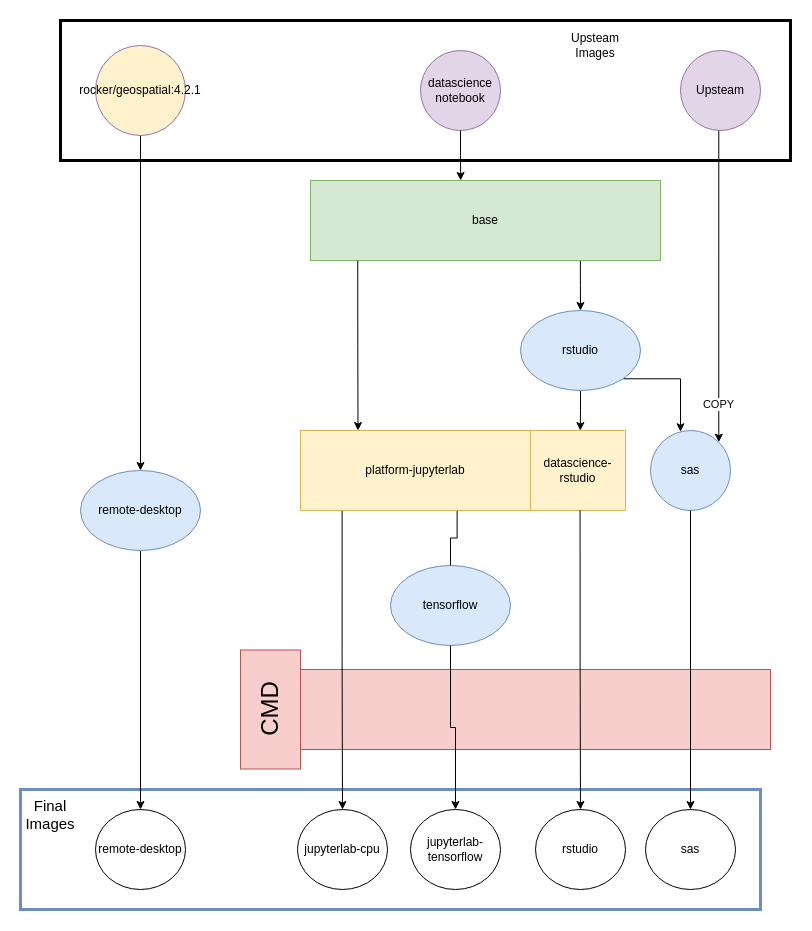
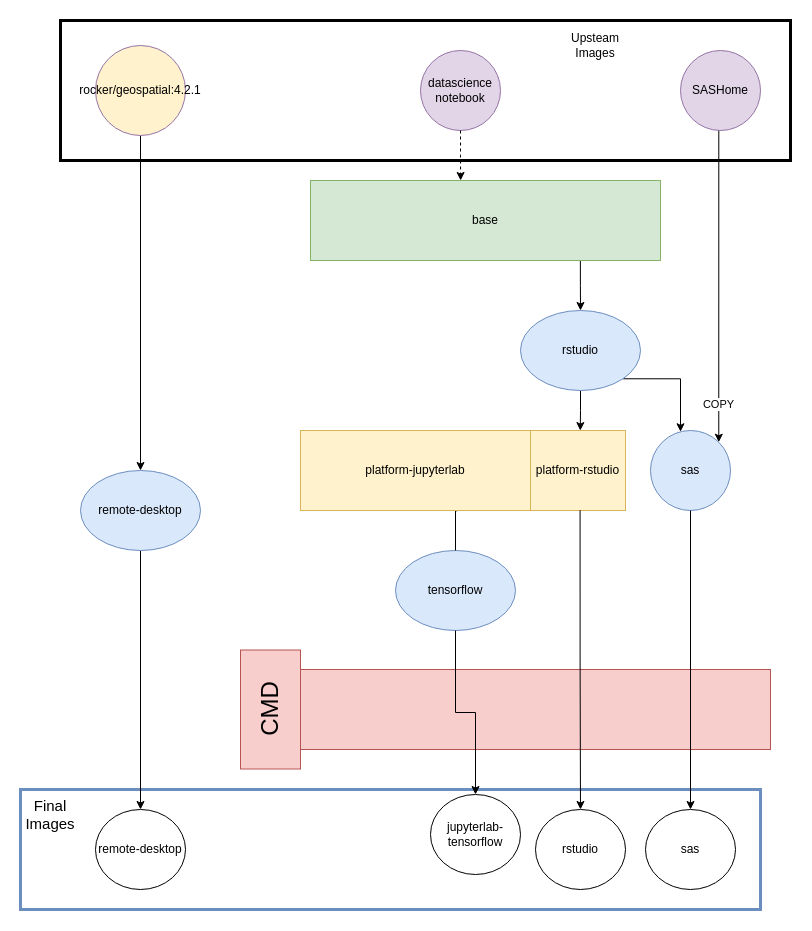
(721, 91) -> (721, 91)
(461, 152) -> (461, 152)
(358, 342) -> none
(578, 471) -> (578, 471)
(451, 606) -> (456, 591)
(342, 656) -> none
(343, 850) -> none
(456, 850) -> (476, 835)
